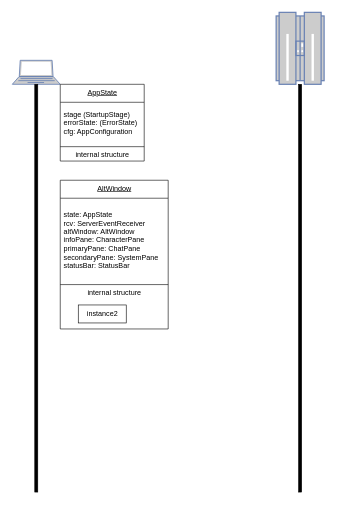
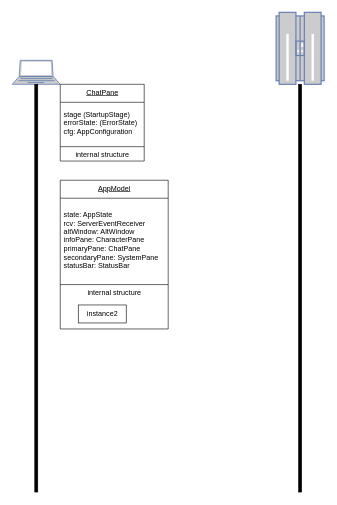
(103, 93) -> (103, 93)
(115, 189) -> (115, 189)
